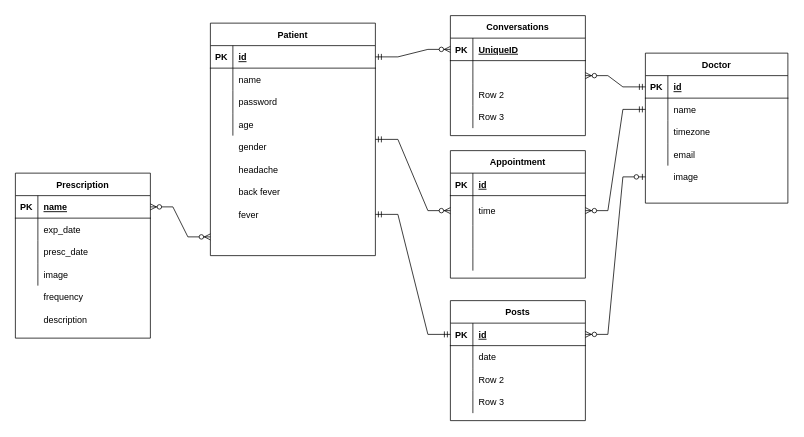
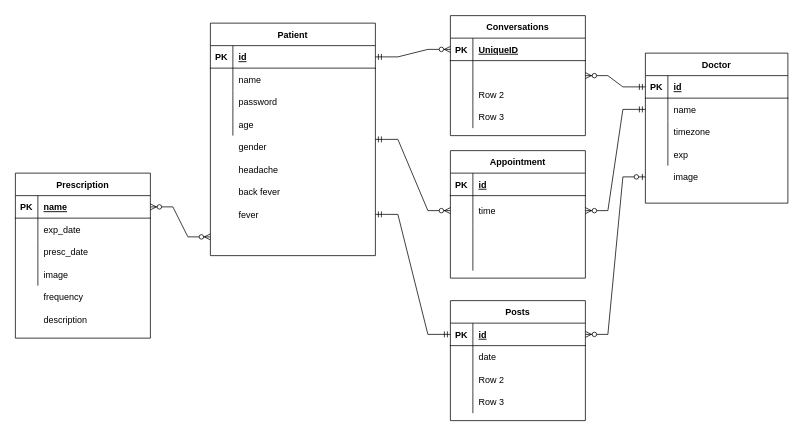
(684, 155) -> (681, 155)
